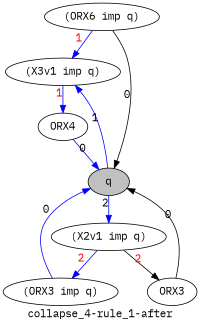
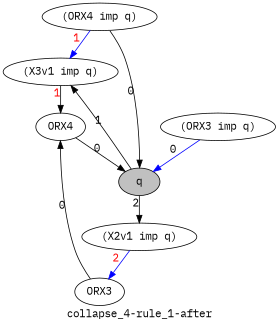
(102, 17) -> (100, 17)
(63, 96) -> (61, 96)
(100, 128) -> (104, 130)
(83, 152) -> (97, 152)
(109, 206) -> (139, 206)
(174, 226) -> (67, 216)
(87, 261) -> none
(138, 263) -> (122, 262)
